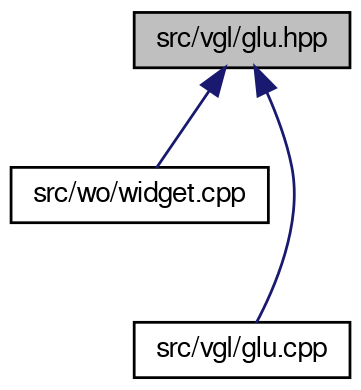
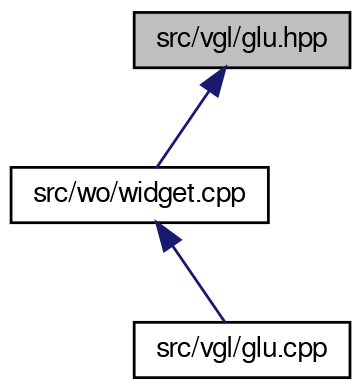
(294, 209) -> (199, 285)
